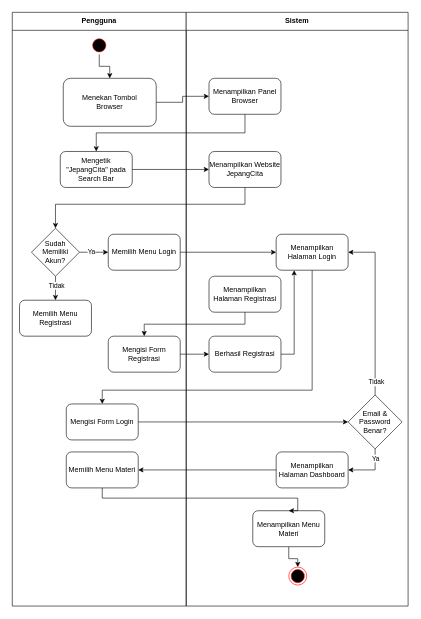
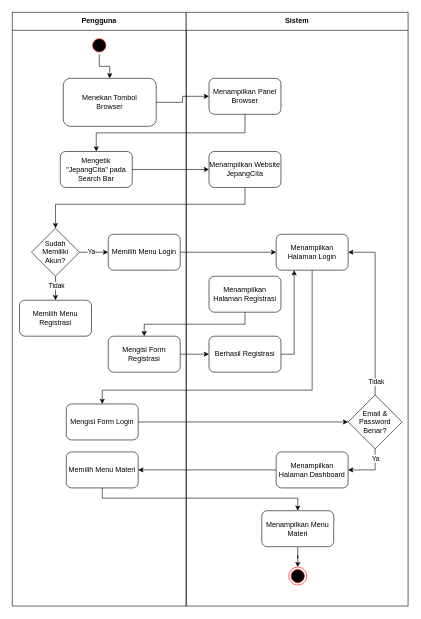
(289, 529) -> (298, 529)
